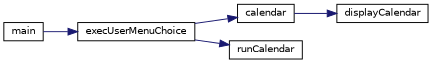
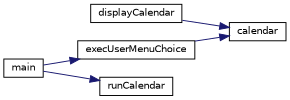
(311, 13) -> (201, 23)
(207, 42) -> (67, 75)
